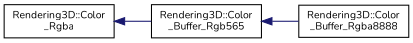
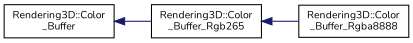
(59, 21) -> (59, 21)
(206, 21) -> (206, 21)
